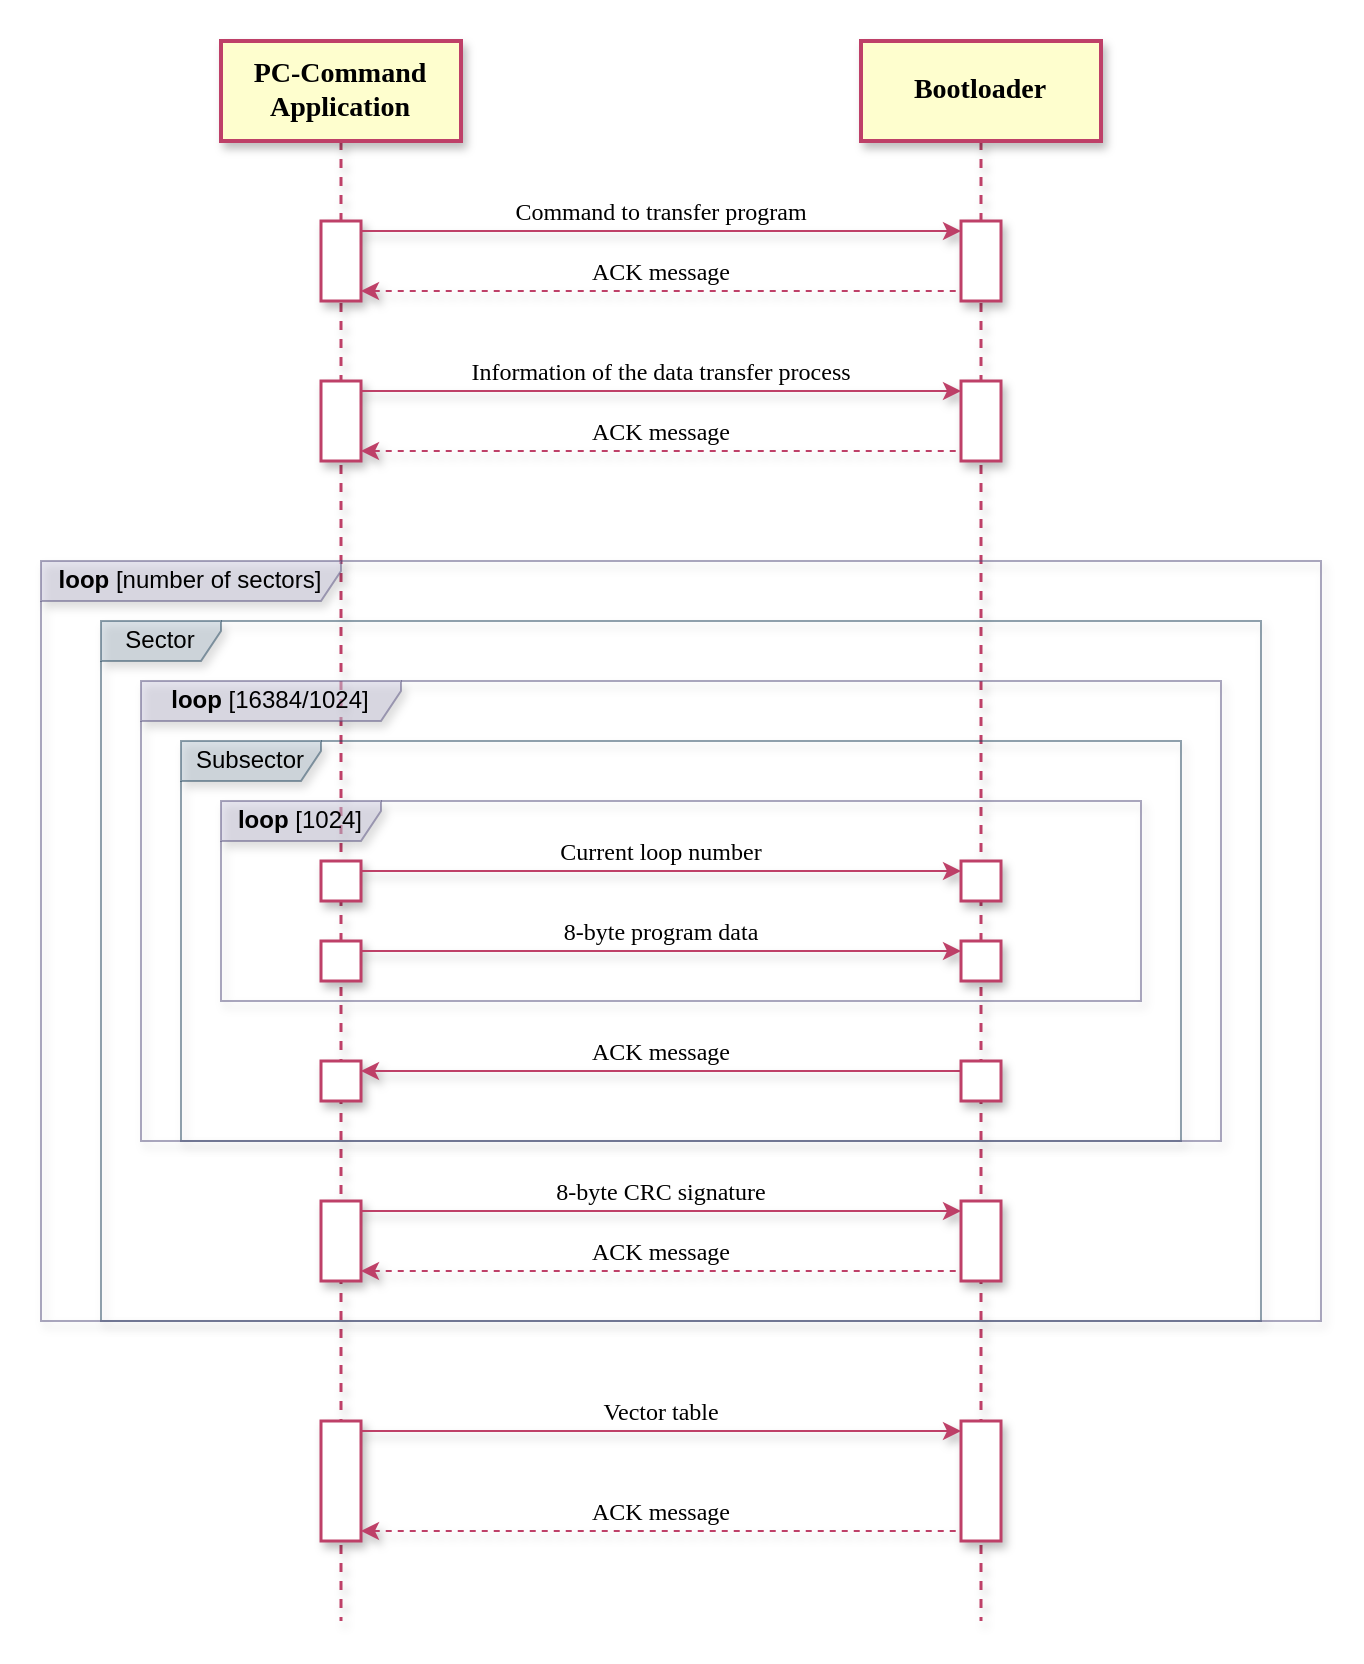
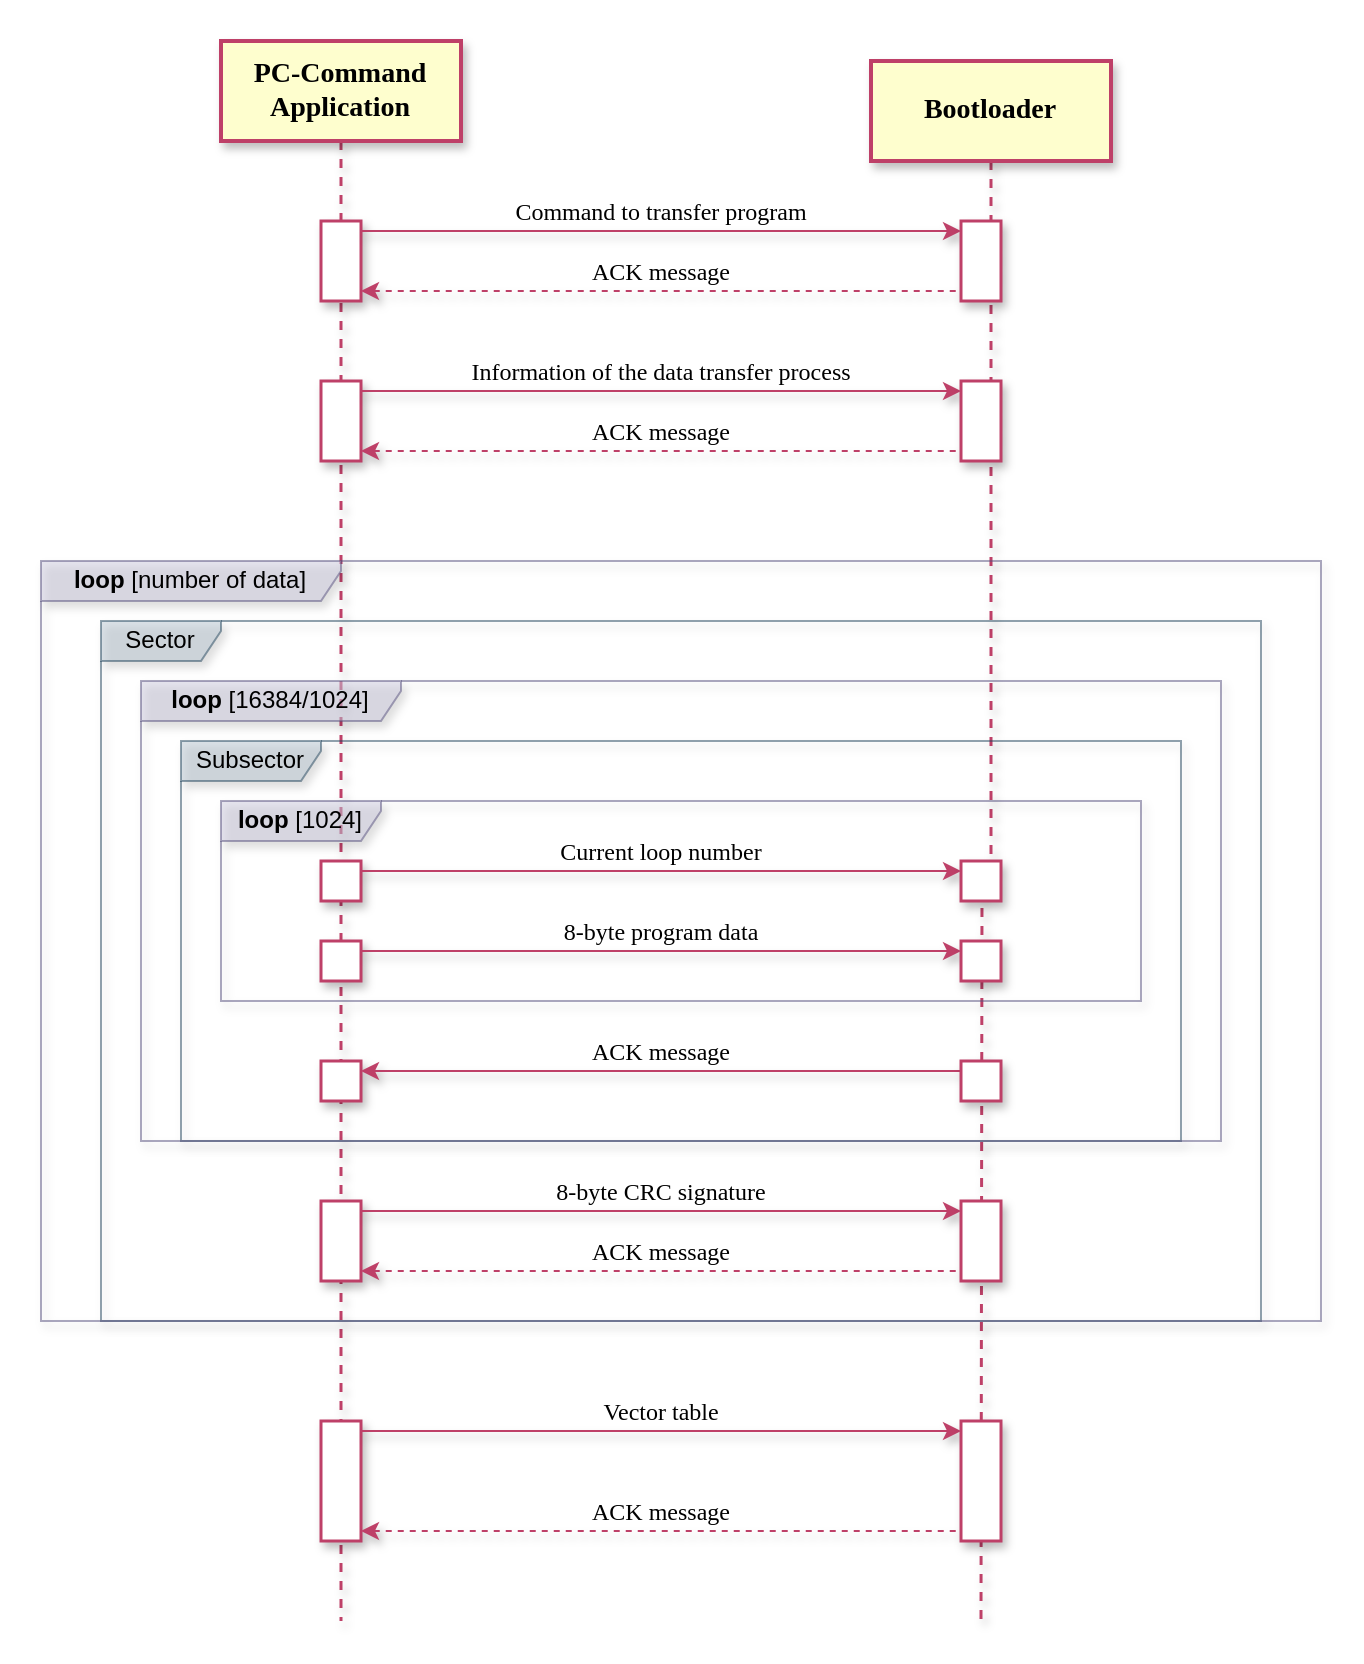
(981, 91) -> (991, 111)
(191, 581) -> (191, 581)
